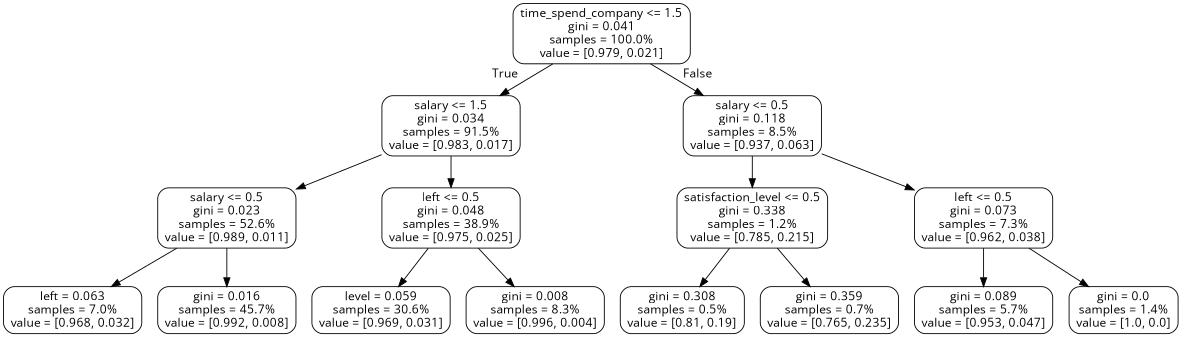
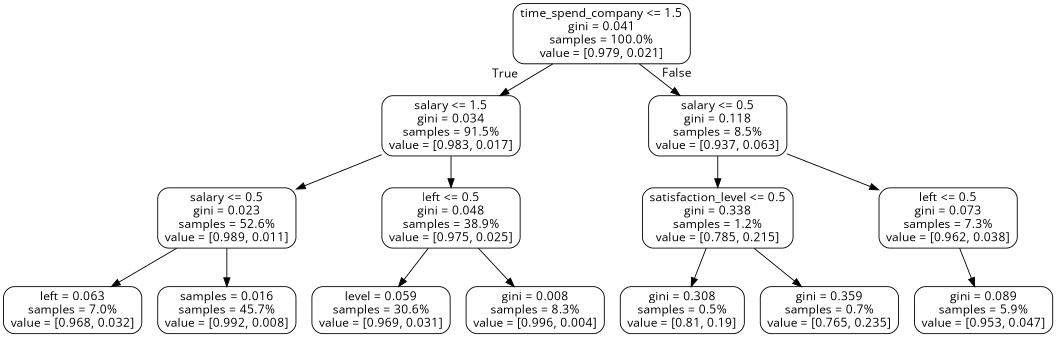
(227, 310) -> (227, 310)
(984, 310) -> (984, 310)
(1124, 310) -> none
